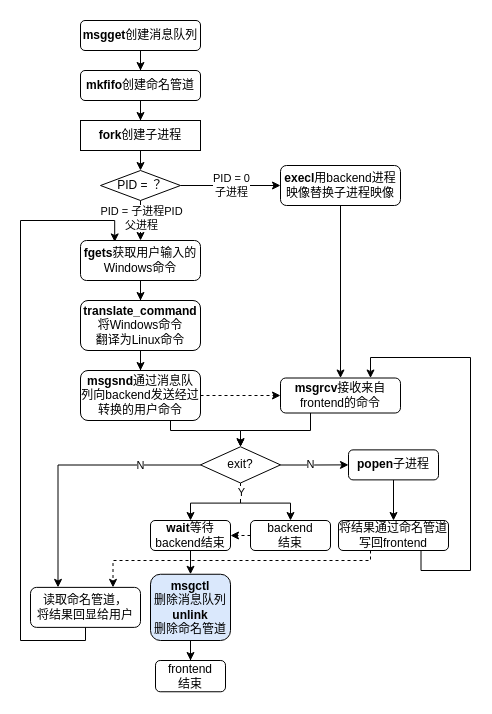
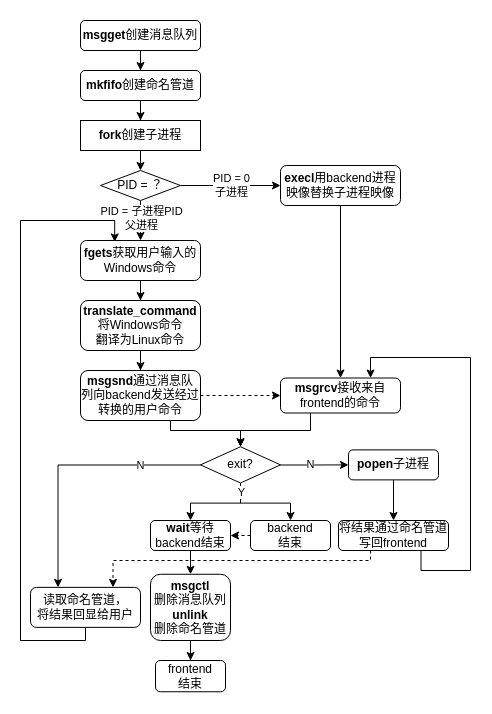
(191, 607) -> (191, 607)
